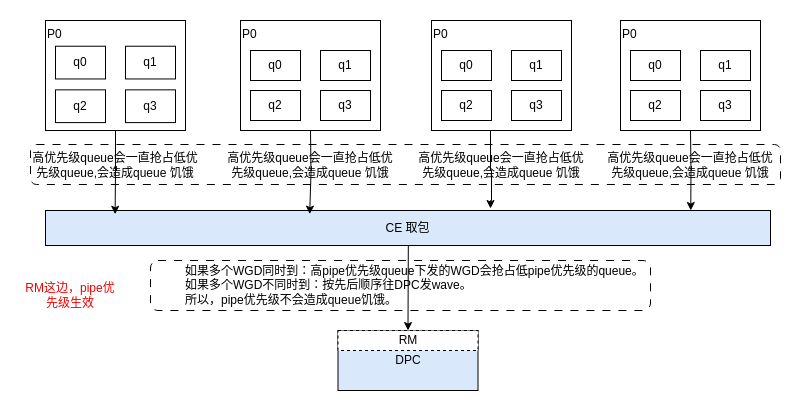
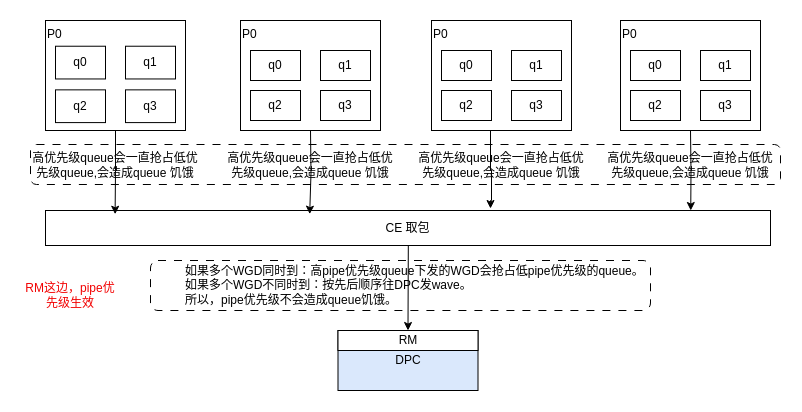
(408, 228) -> (408, 228)
(408, 341) -> (408, 341)
